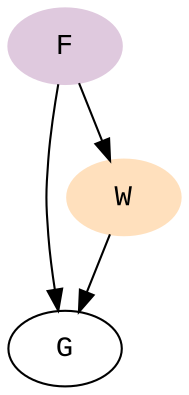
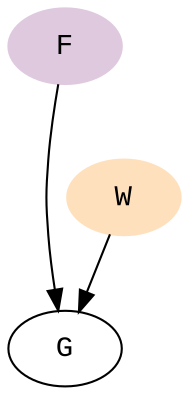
(91, 112) -> none
